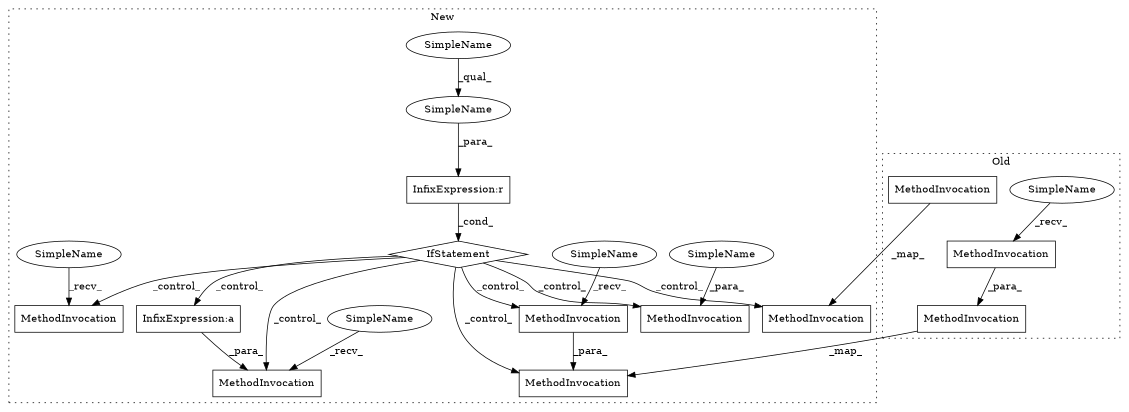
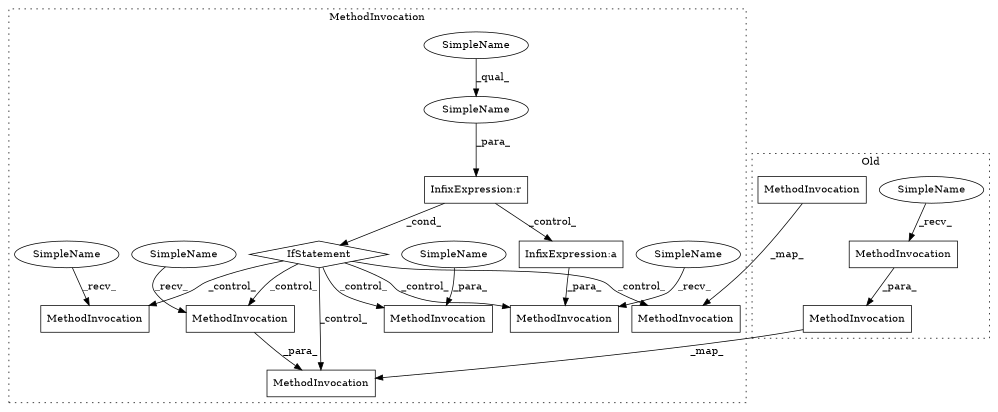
(443, 17) -> (378, 17)
(293, 263) -> (520, 220)
